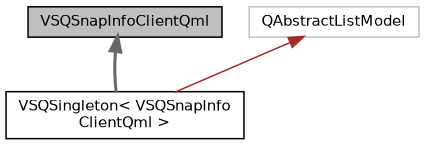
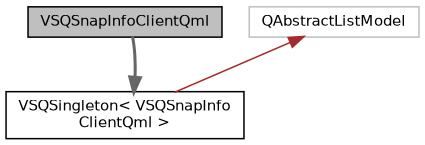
(115, 72) -> (135, 57)
